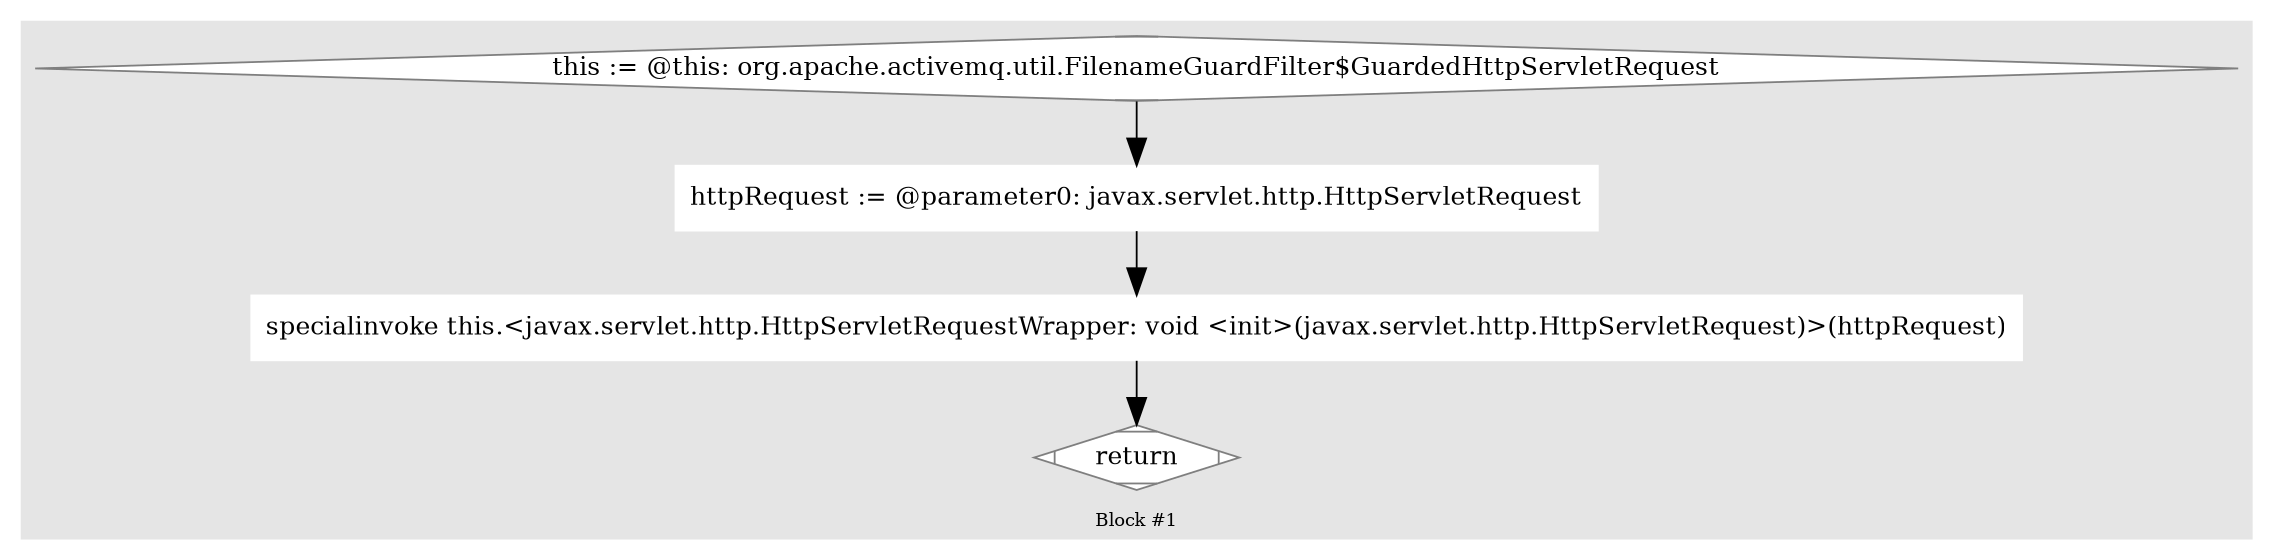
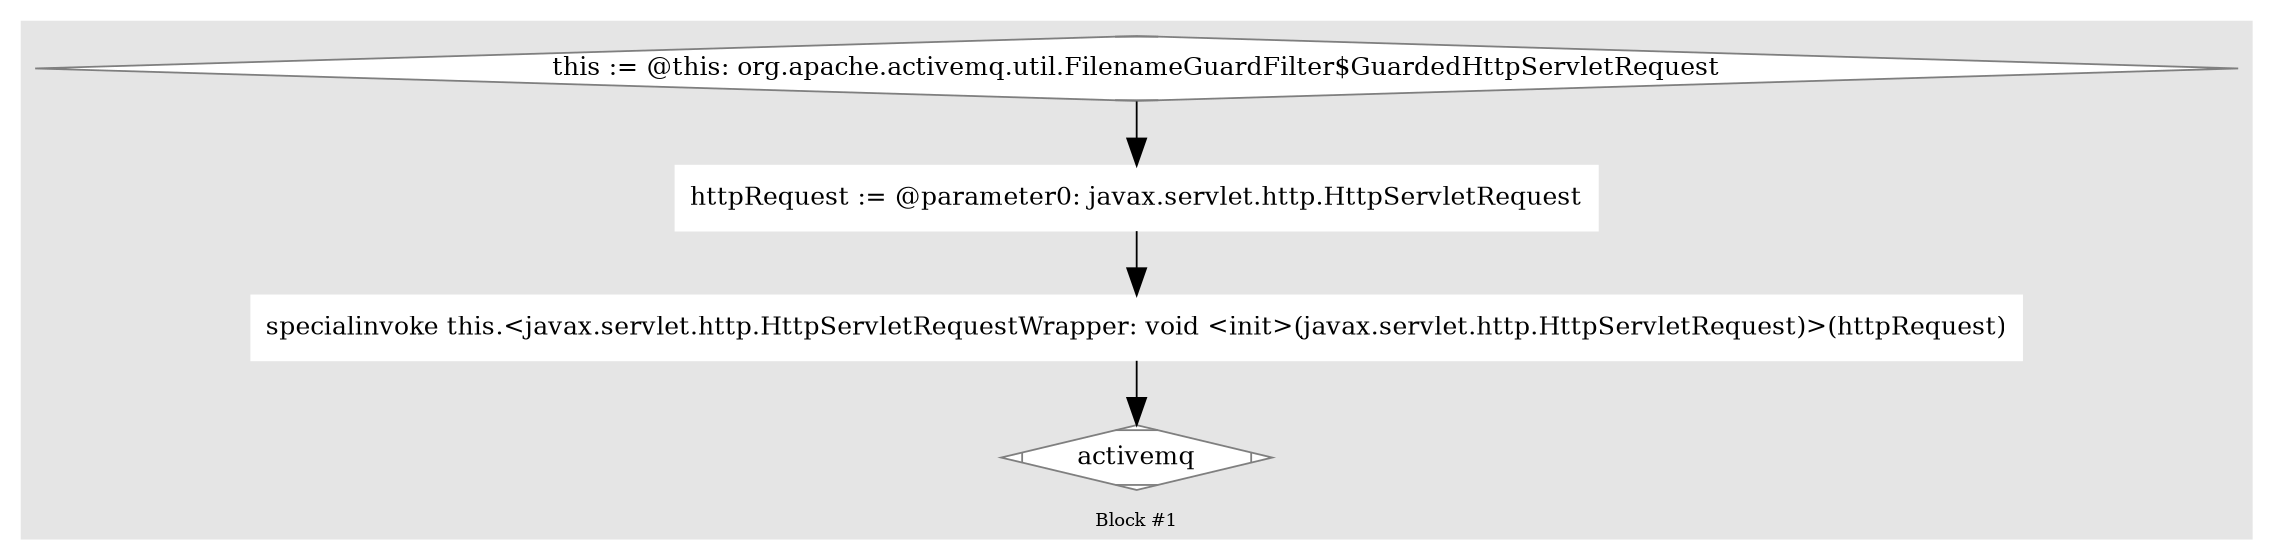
(1137, 458) -> (1137, 458)
